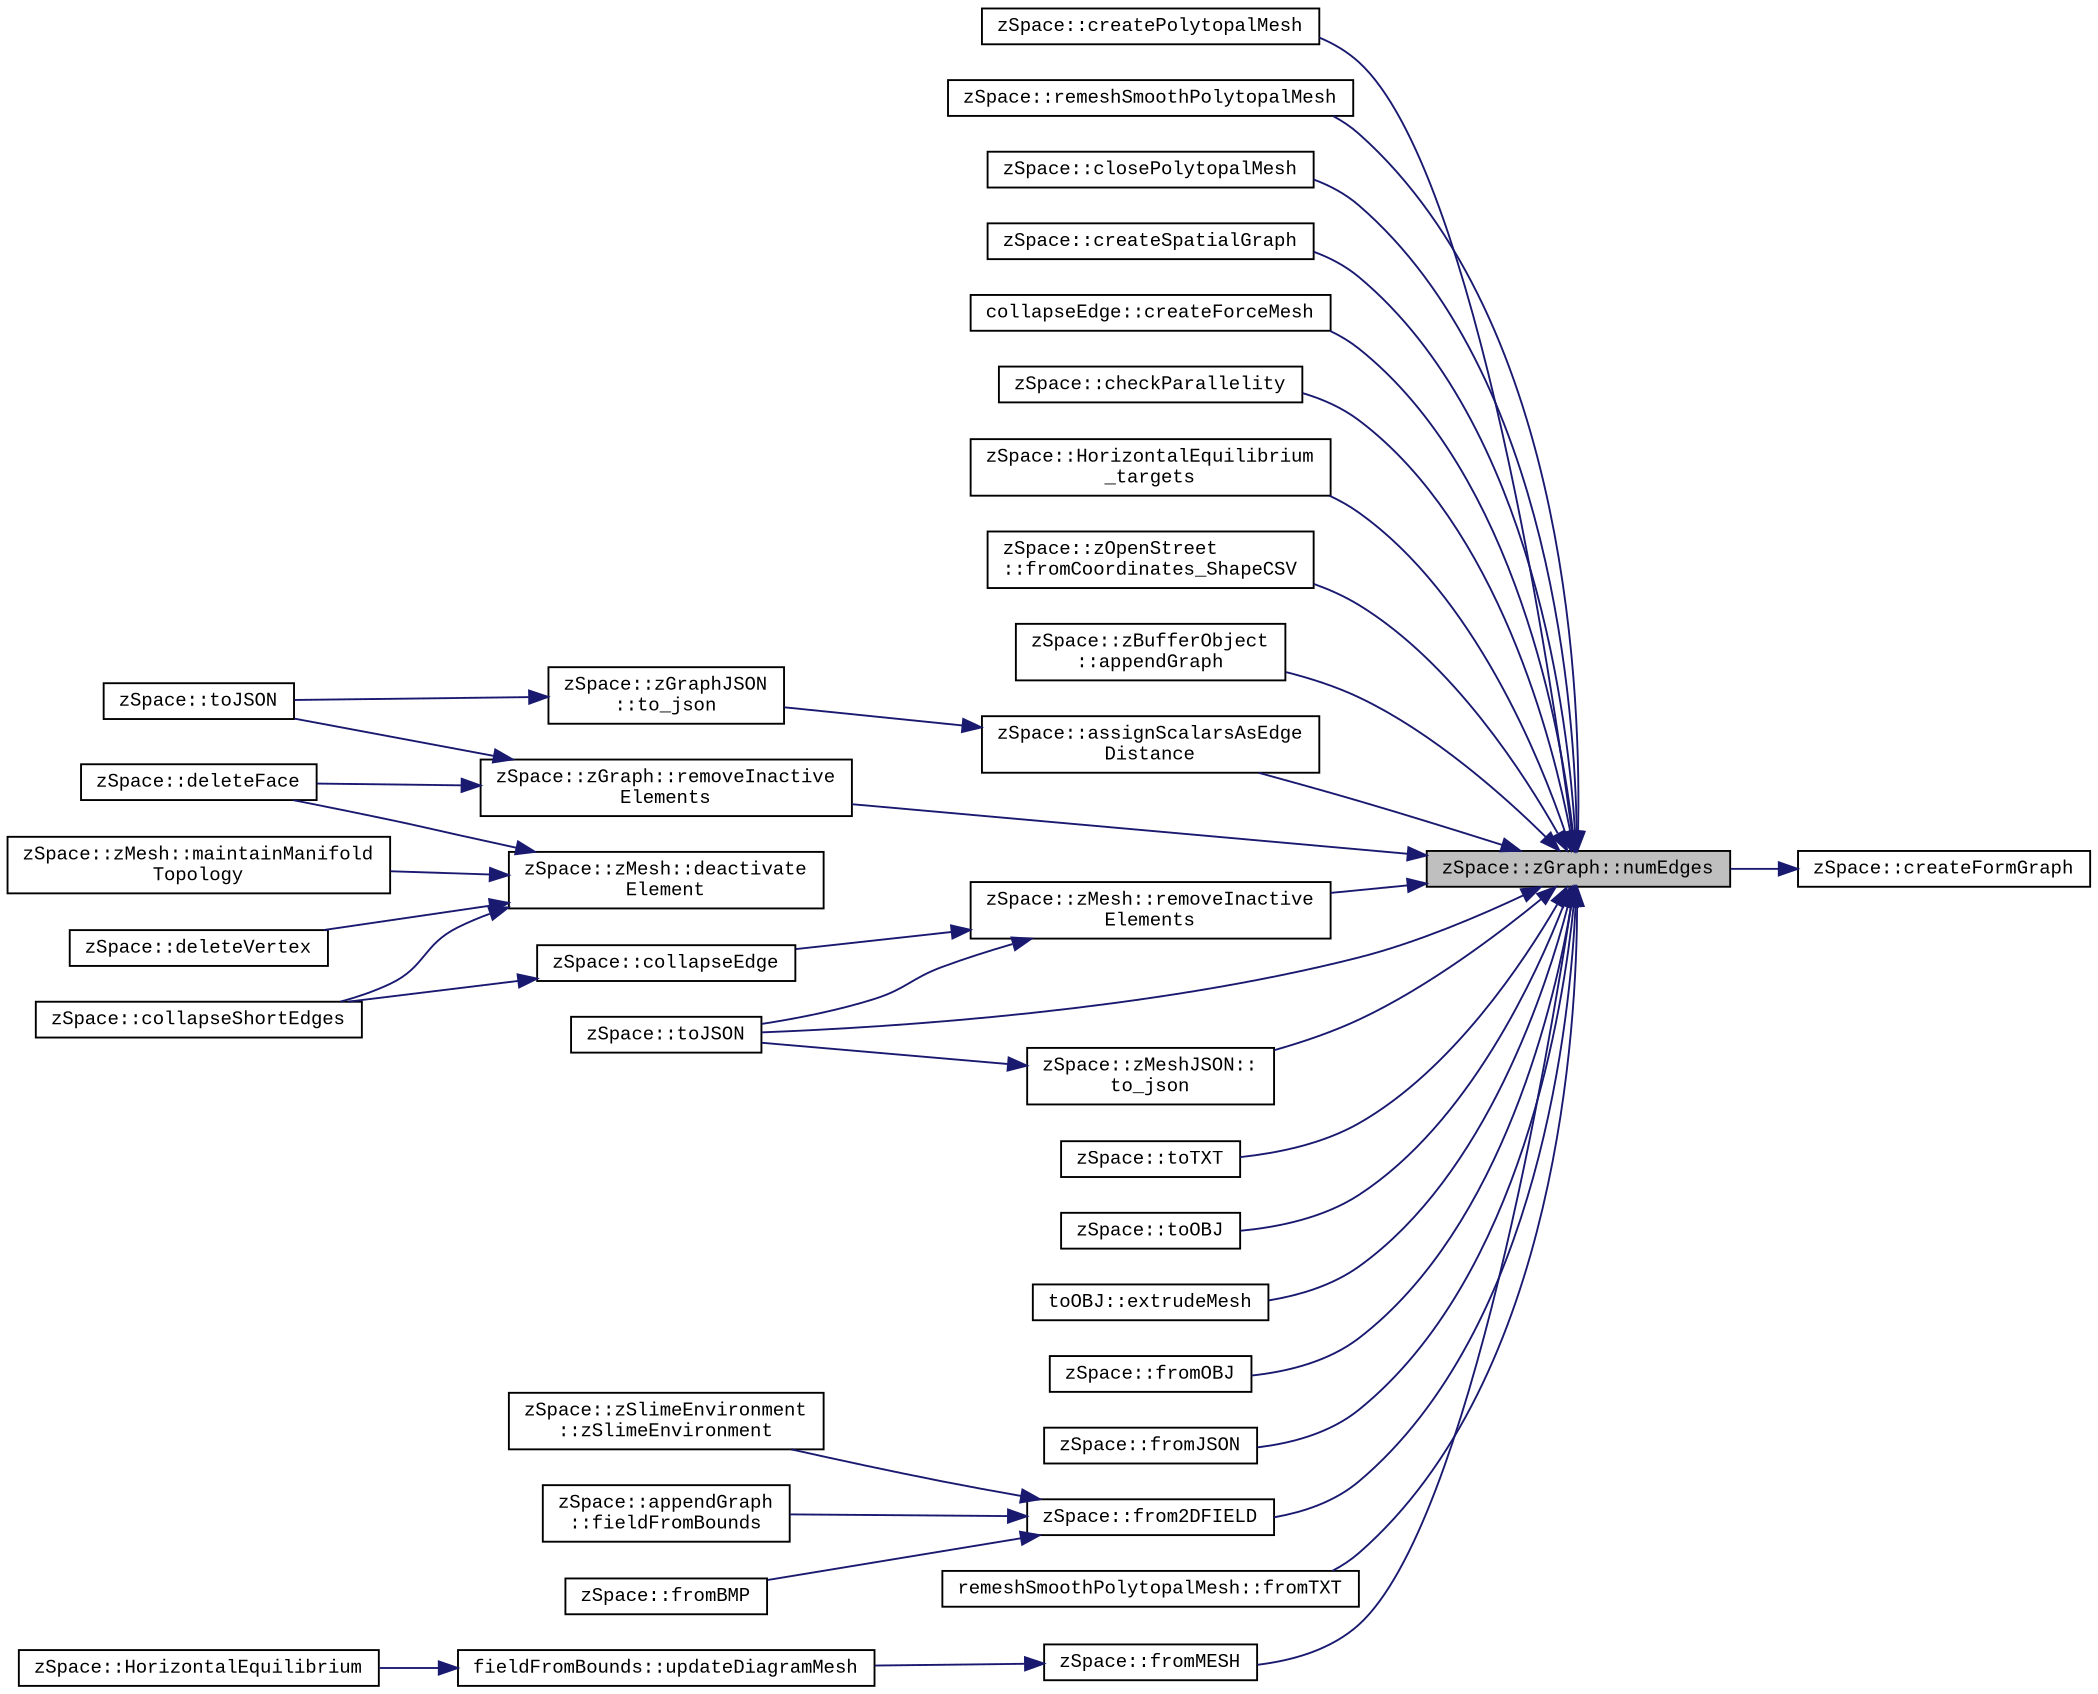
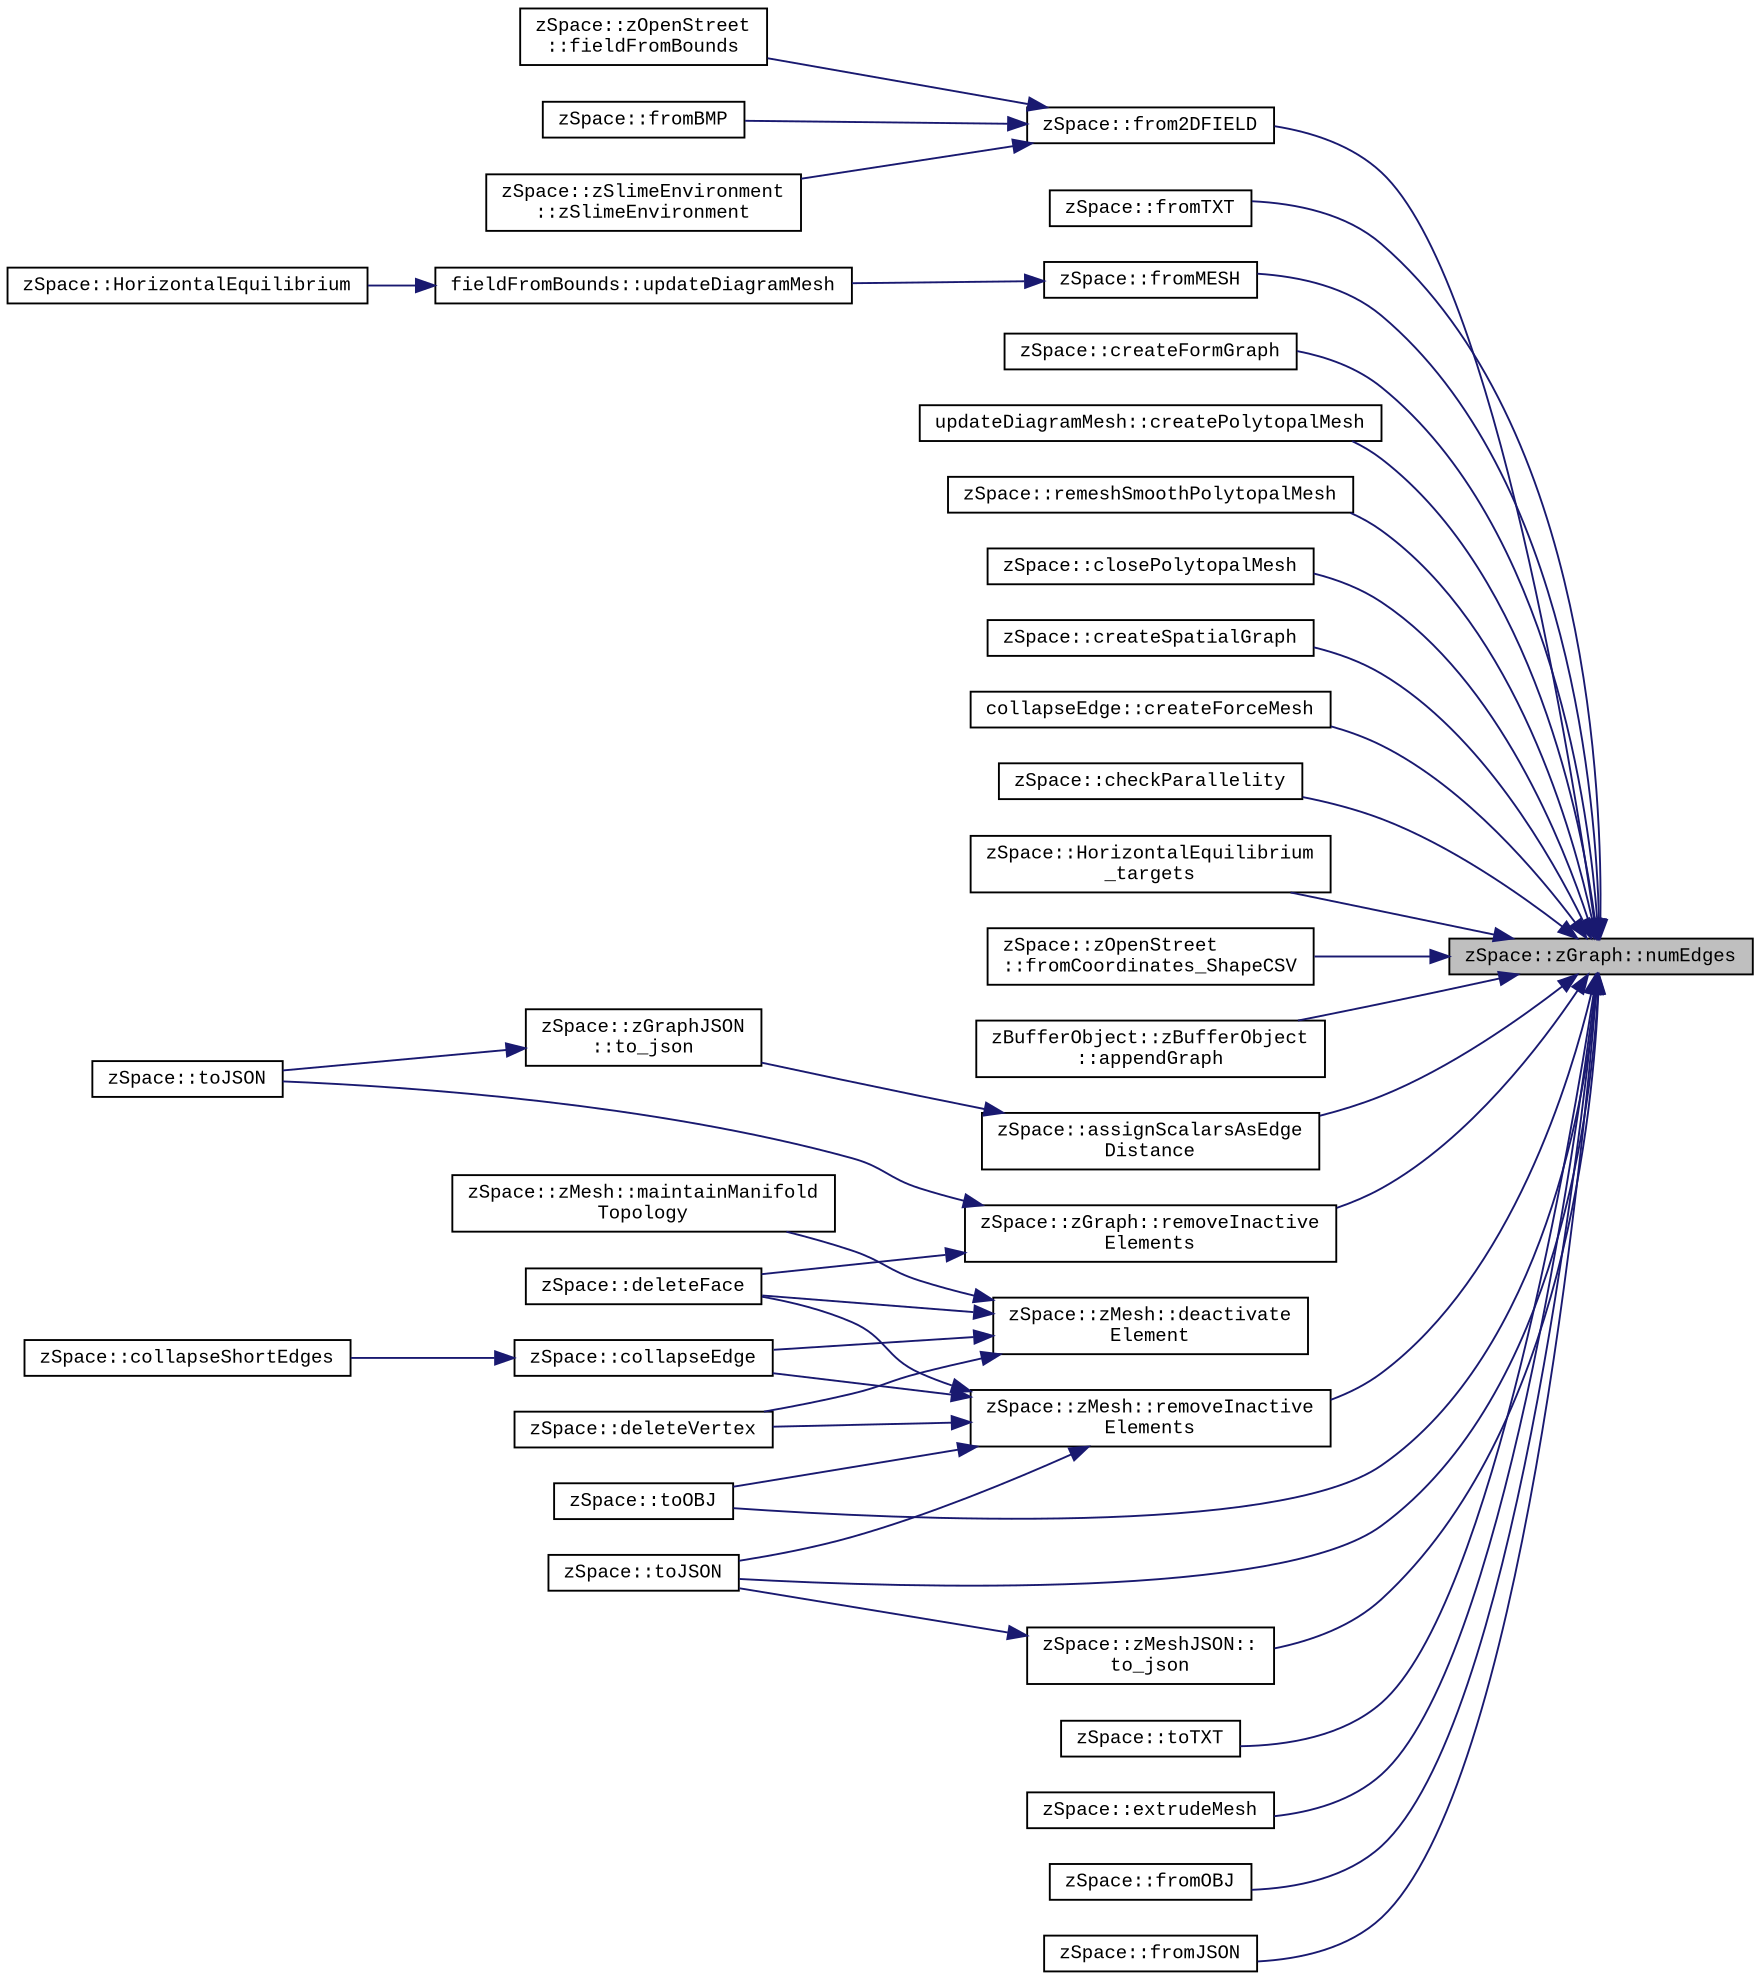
(1151, 26) -> (1151, 423)
(1151, 652) -> (1151, 1049)
(1754, 869) -> (1523, 588)
(418, 963) -> (864, 1344)
(1151, 1302) -> (1151, 1810)
none -> (864, 1328)
none -> (862, 1425)
none -> (846, 1468)
(666, 1513) -> (644, 37)
(1151, 1589) -> (1151, 208)
